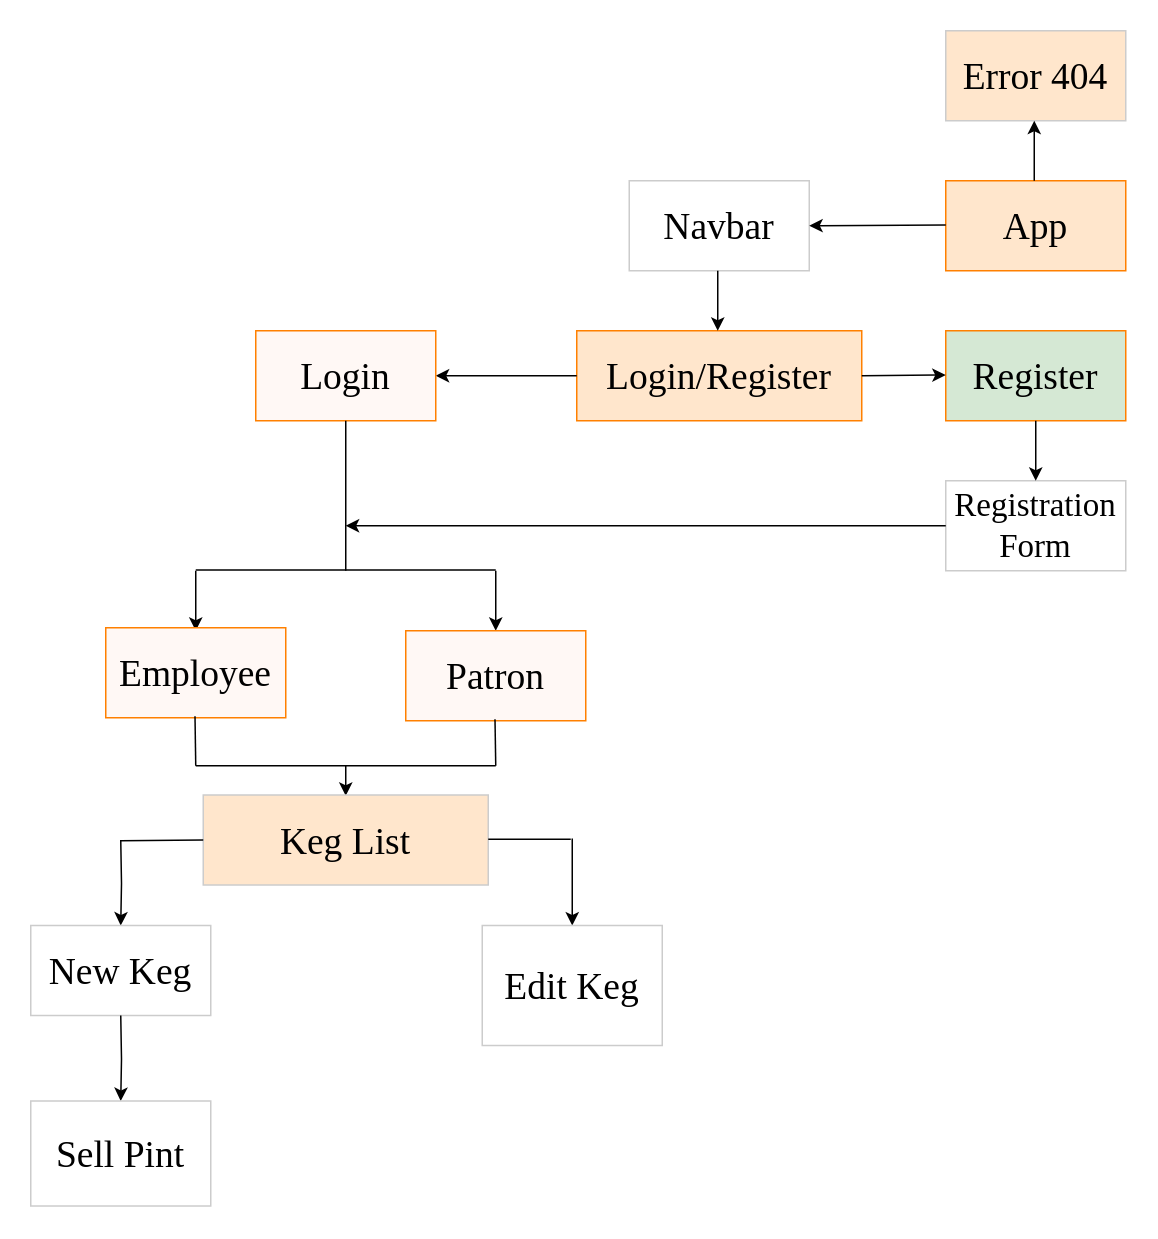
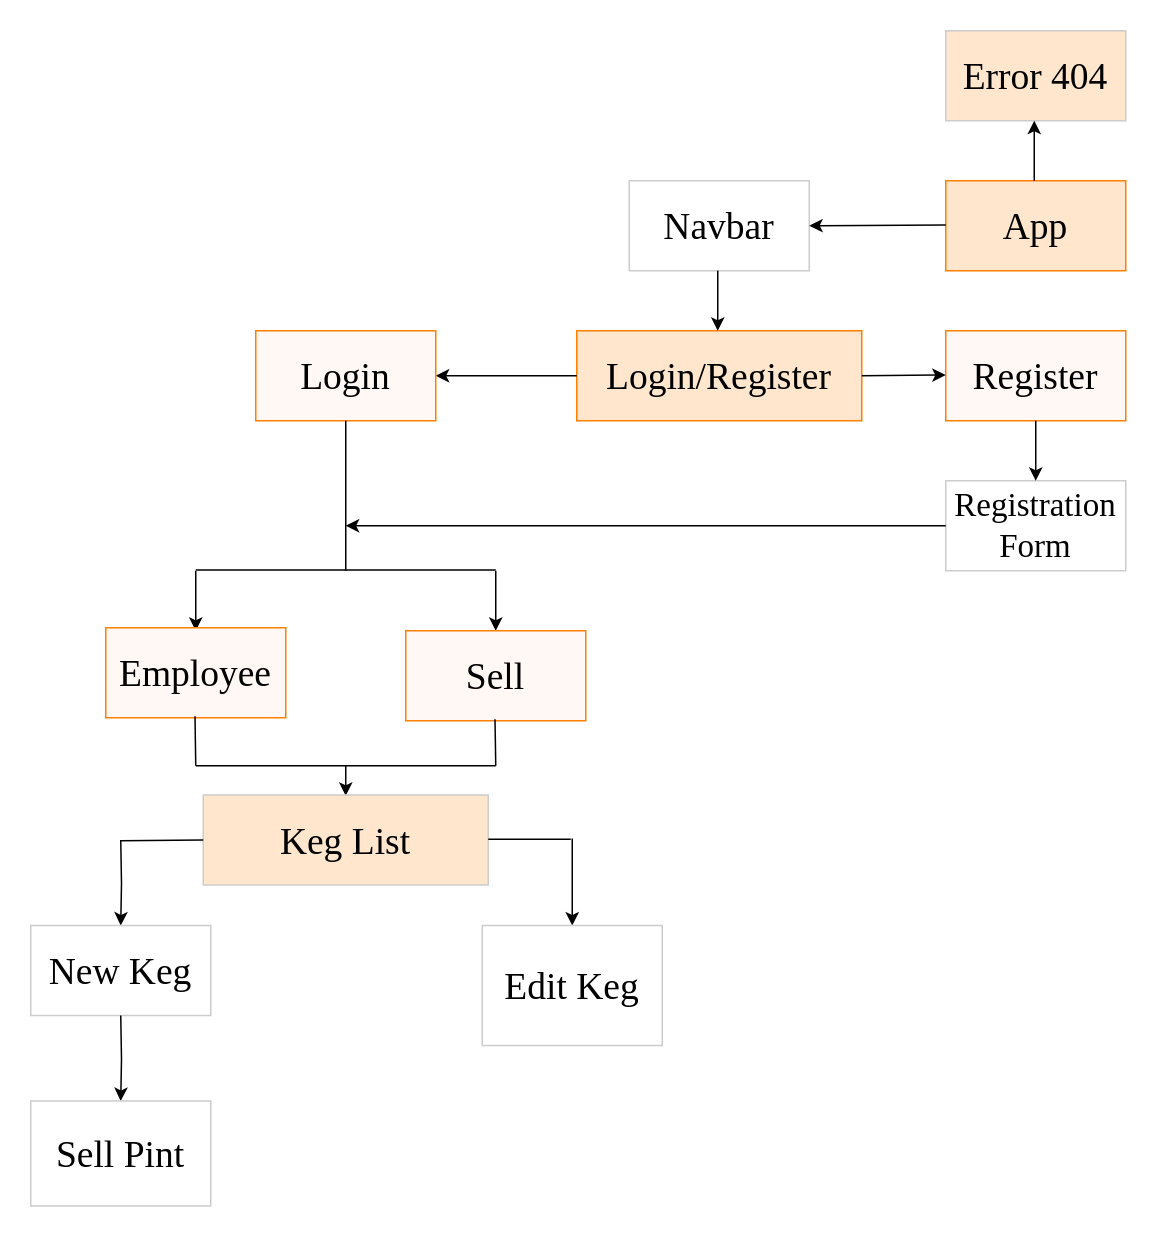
(1036, 376) -> (1036, 376)
(496, 676) -> (496, 676)
